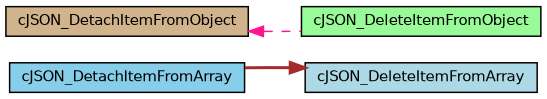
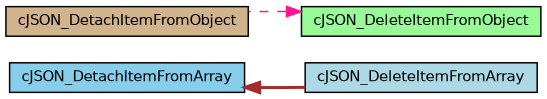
(283, 31) -> (267, 11)
(267, 68) -> (282, 88)
